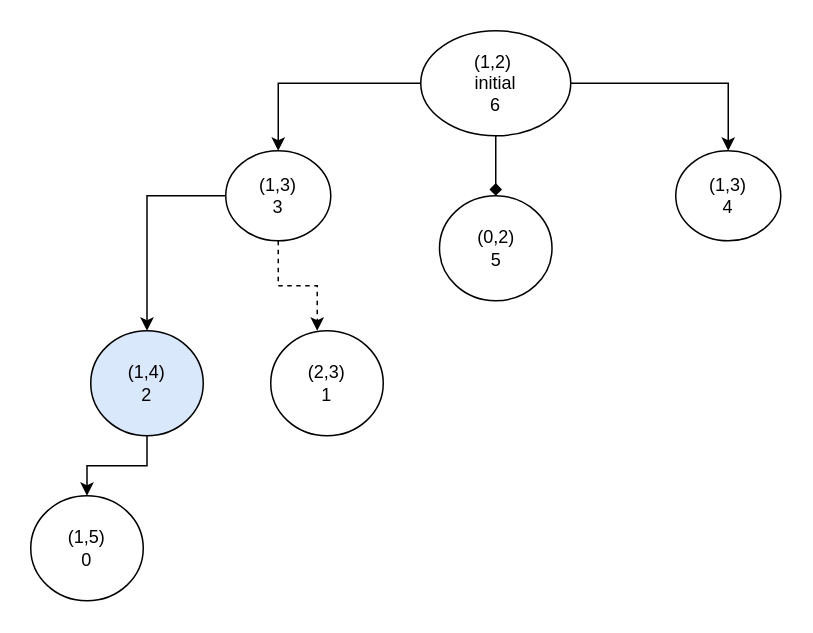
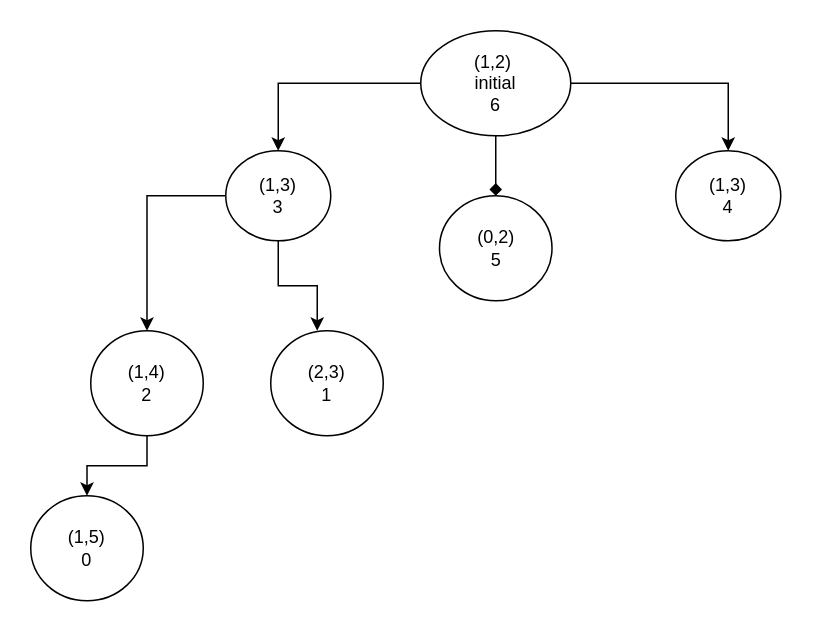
(293, 286) -> (293, 286)
(147, 383) -> (147, 383)
